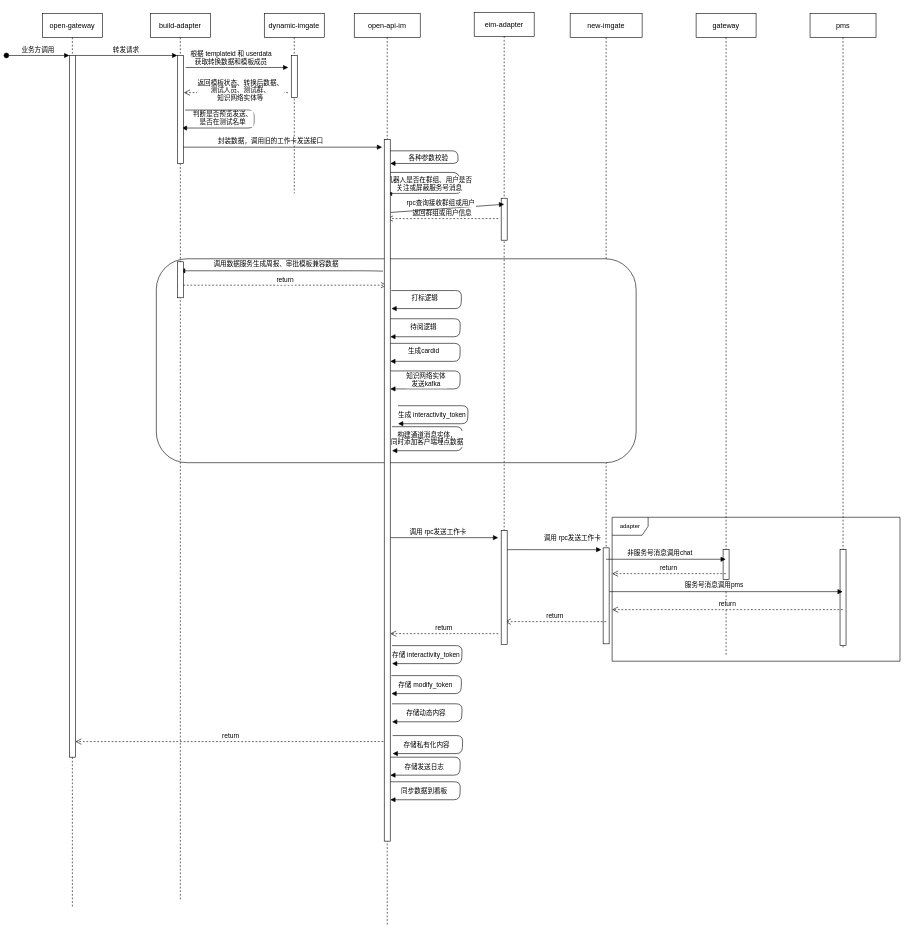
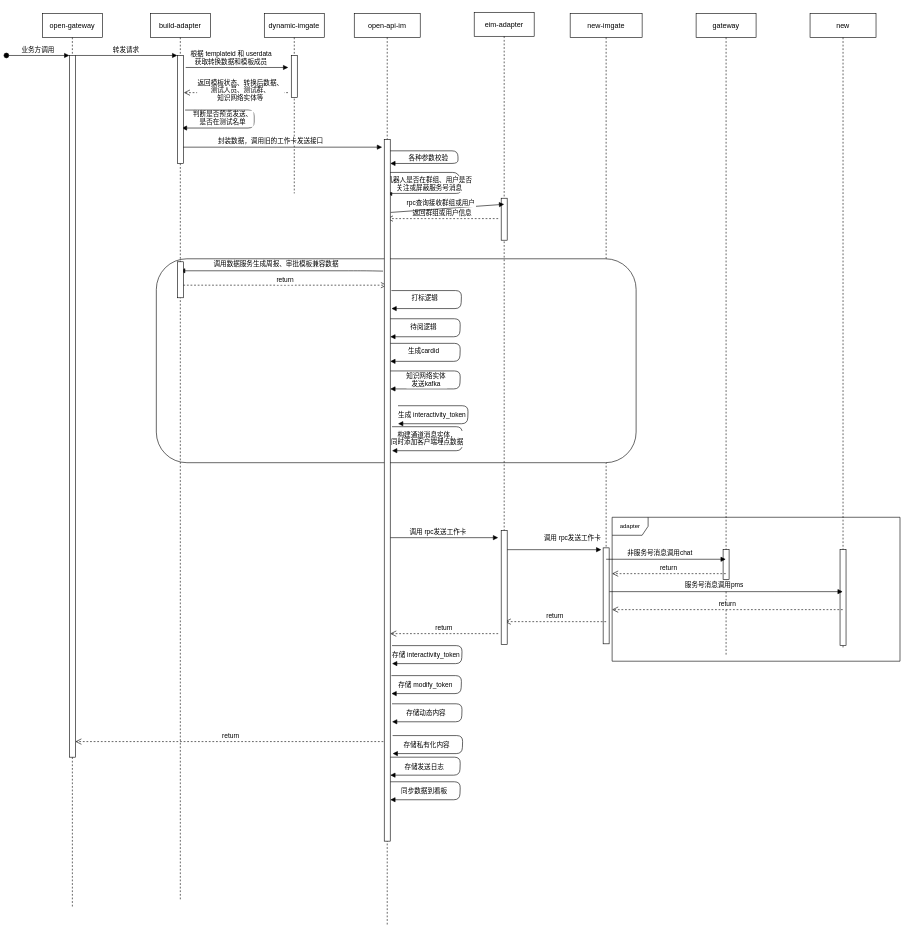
(843, 26) -> (843, 26)
